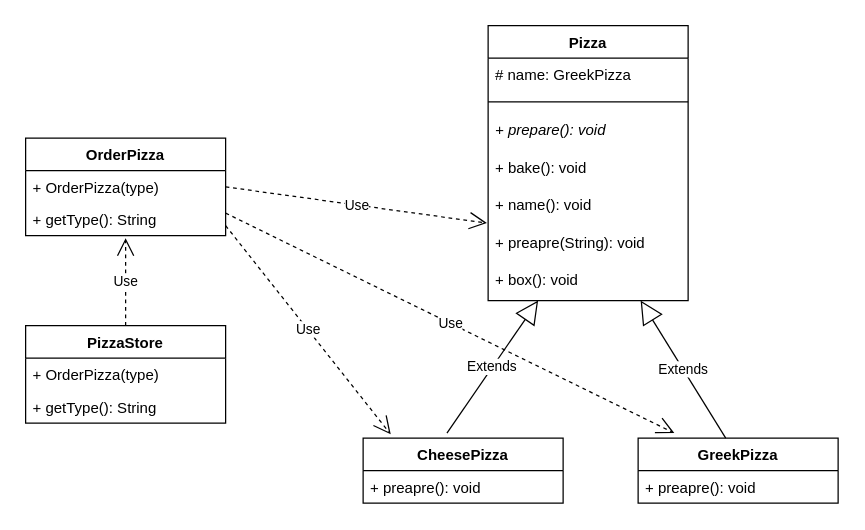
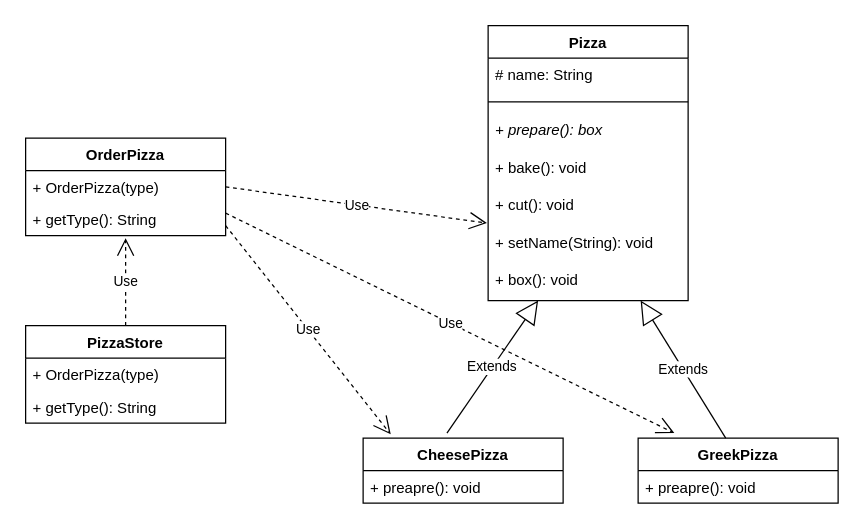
(563, 75) -> (546, 75)
(559, 130) -> (556, 130)
(546, 205) -> (542, 205)
(582, 243) -> (582, 243)
